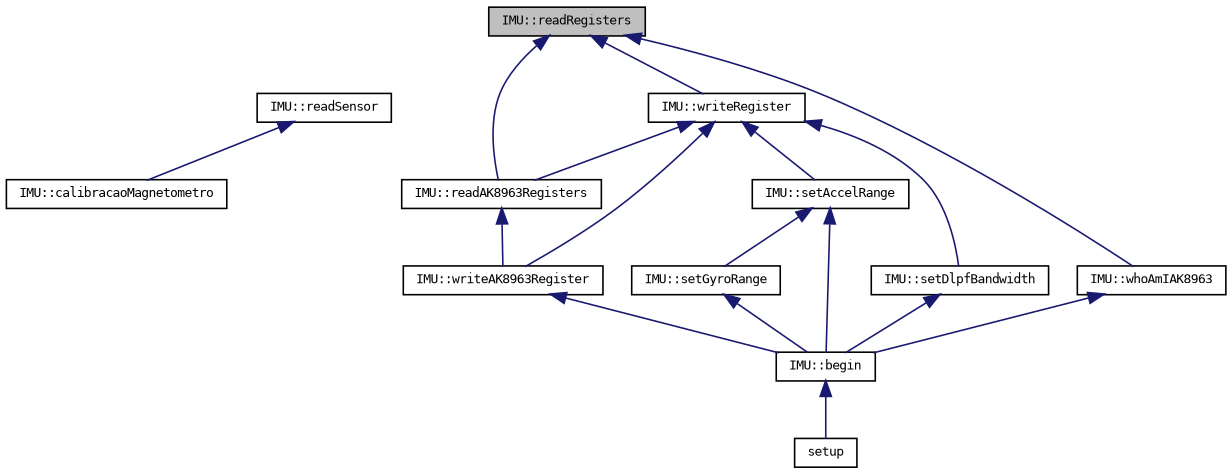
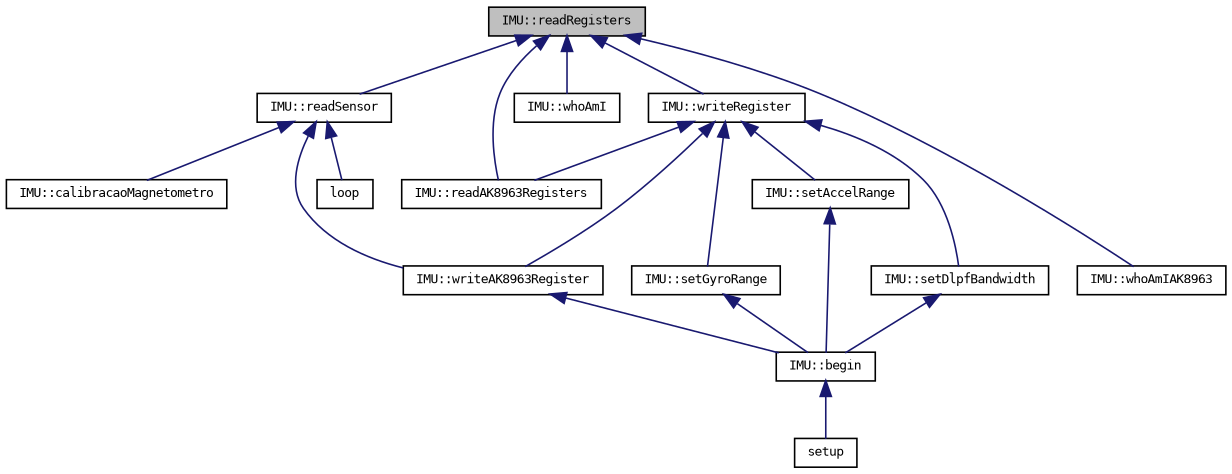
none -> (438, 67)
none -> (567, 108)
none -> (345, 194)
(761, 242) -> (715, 202)
(502, 245) -> (317, 224)
(981, 325) -> none
